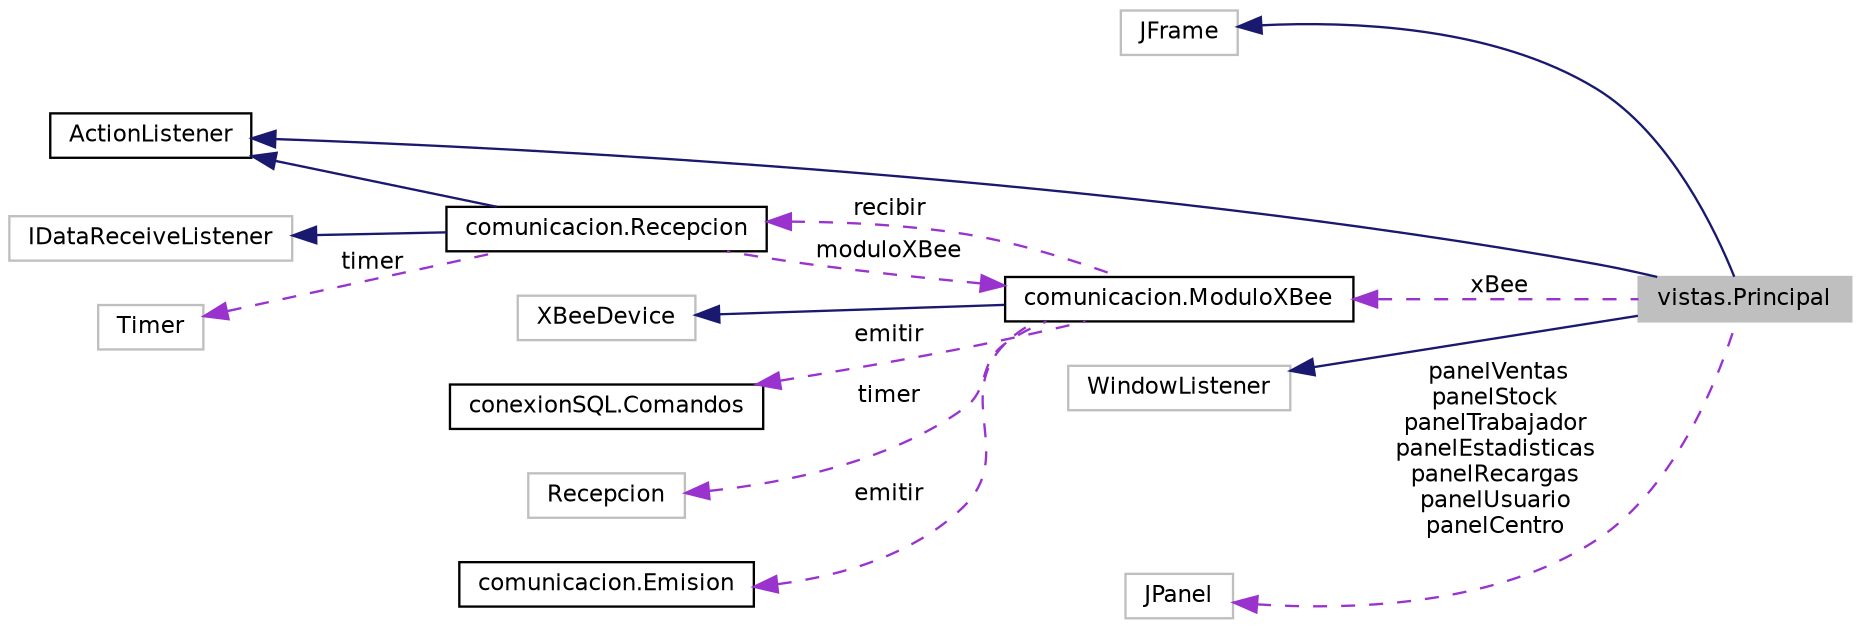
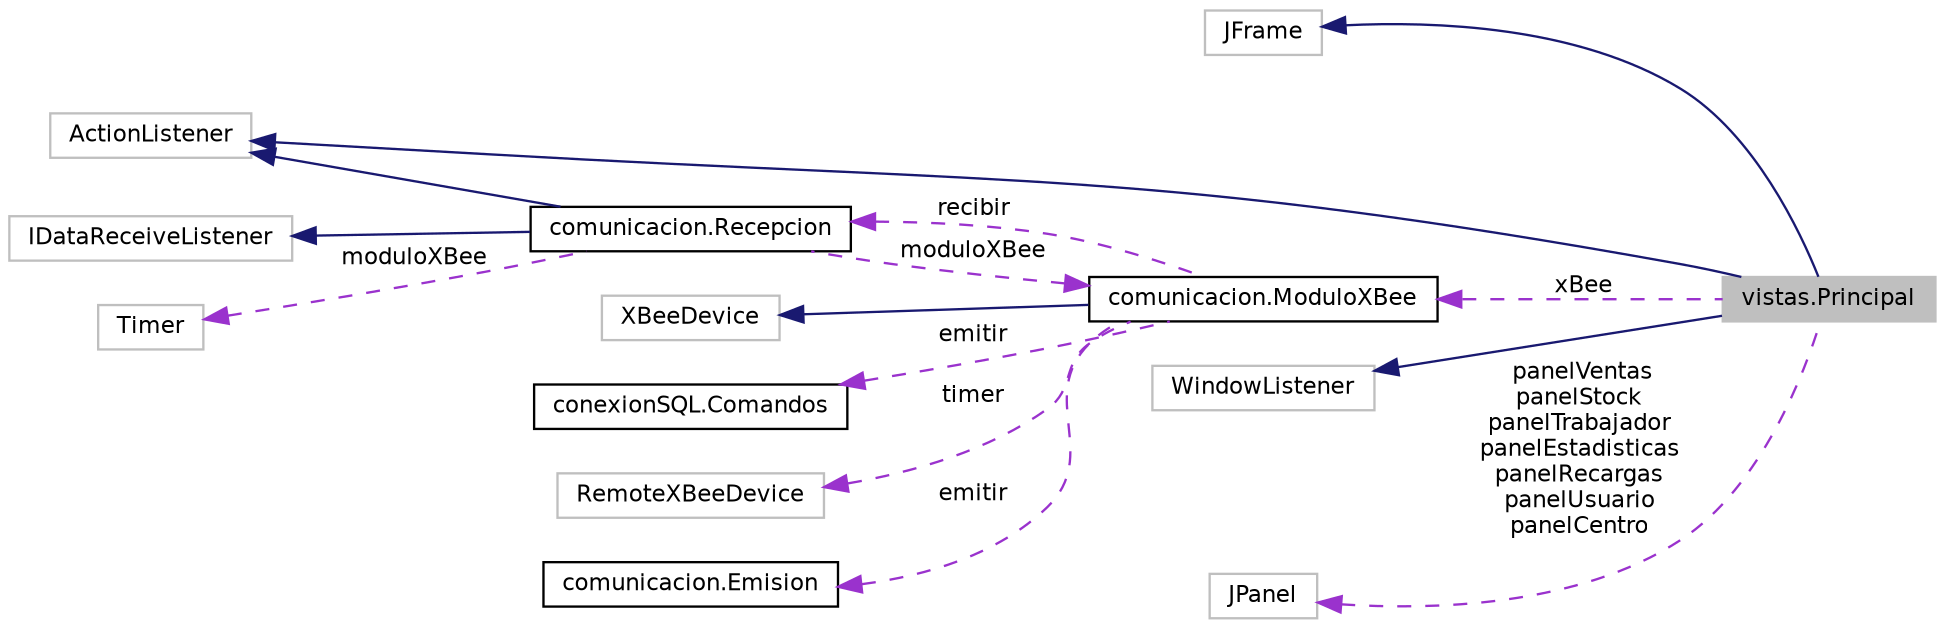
(151, 136) -> (151, 136)
(369, 263) -> (411, 258)
(607, 496) -> (691, 496)
